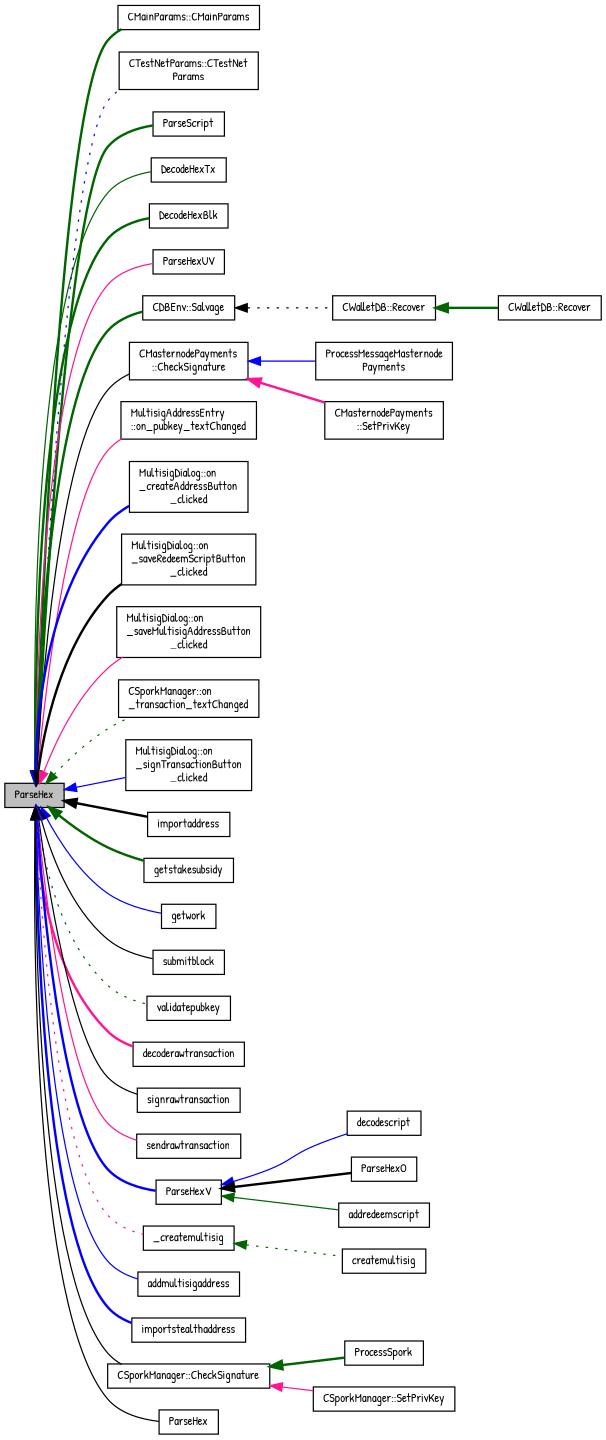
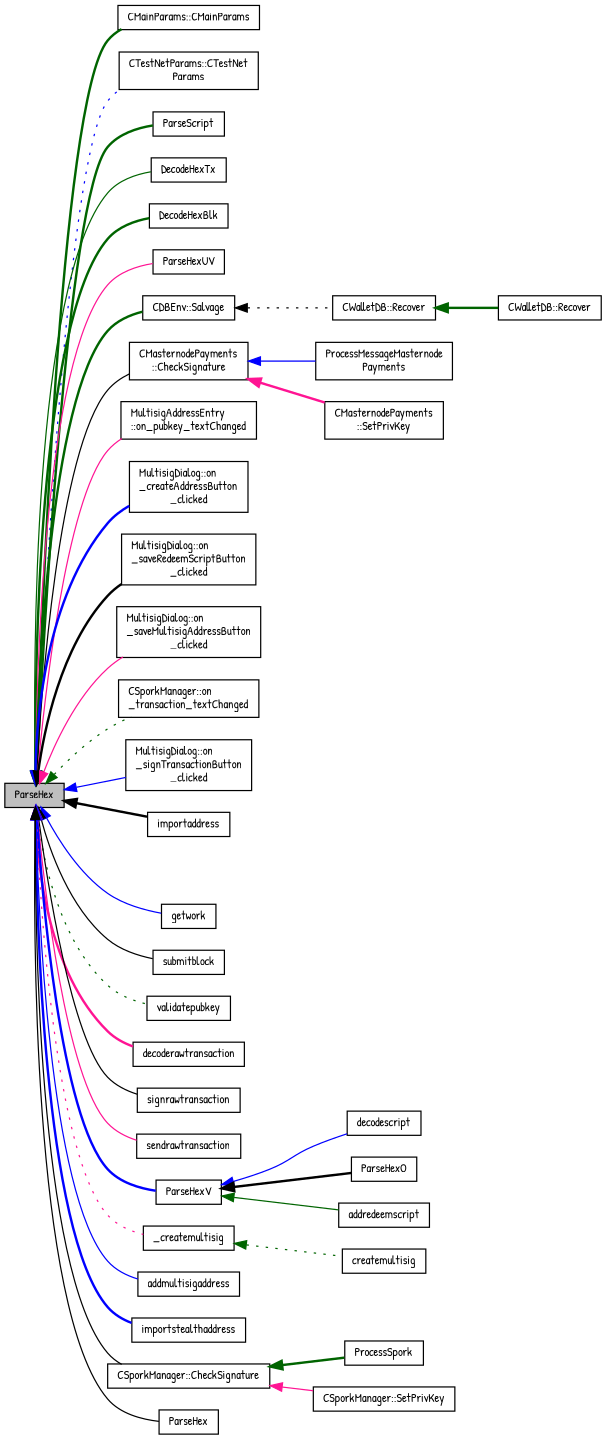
(189, 870) -> none
